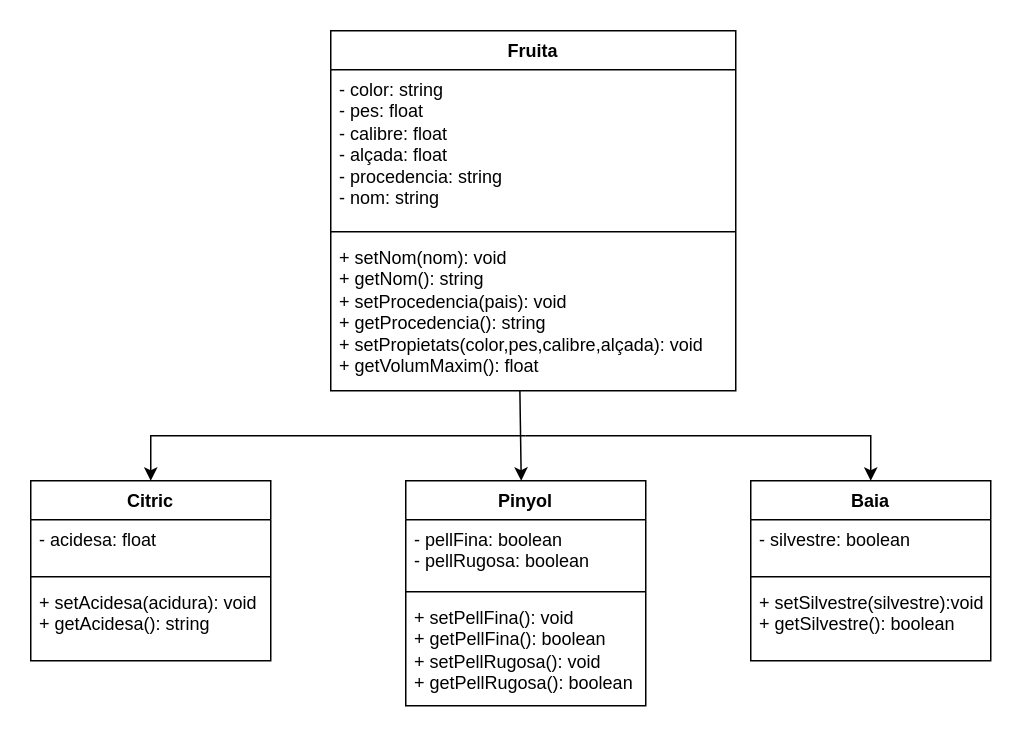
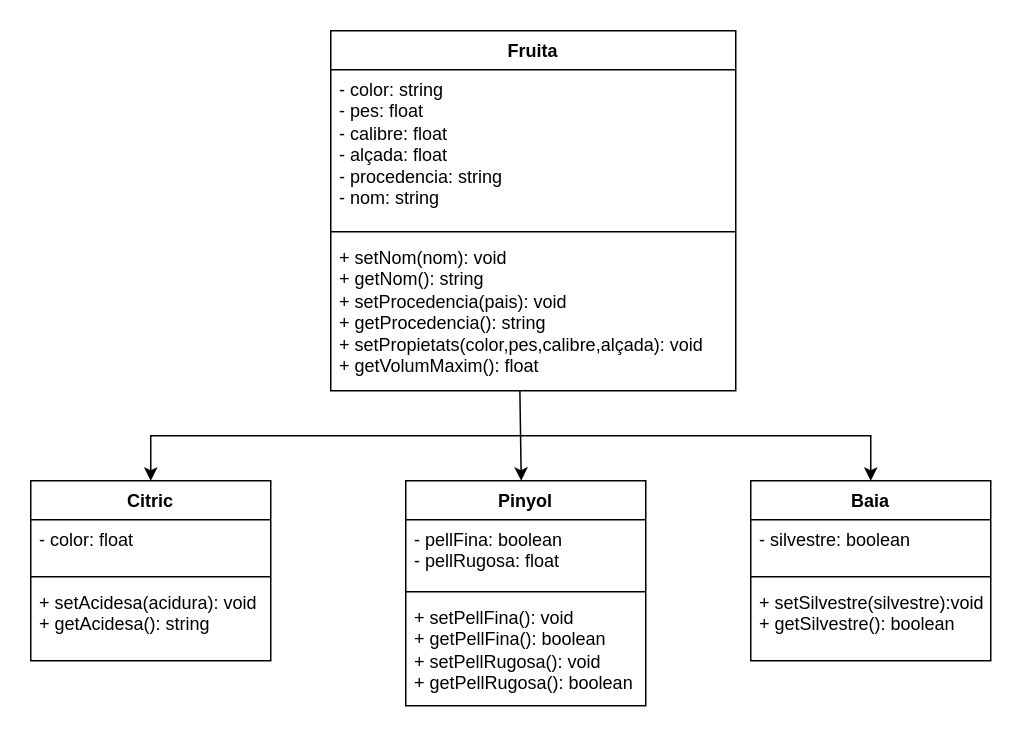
(109, 541) -> (99, 541)
(507, 552) -> (496, 552)
